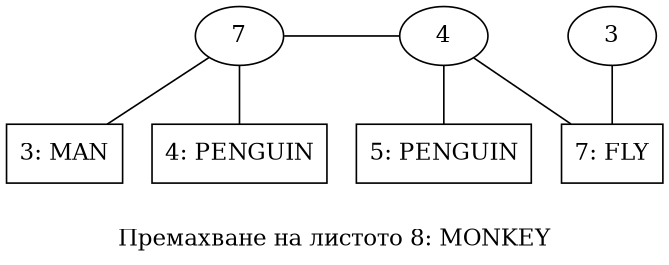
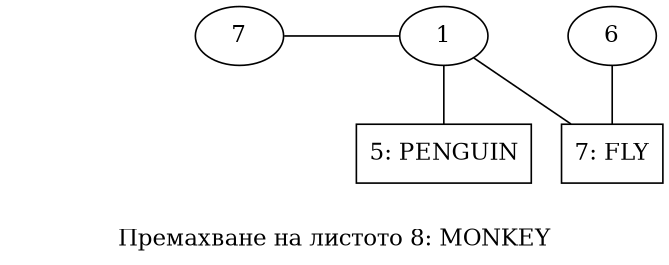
(444, 36) -> (444, 36)
(612, 36) -> (612, 36)
(65, 154) -> none
(239, 154) -> none
